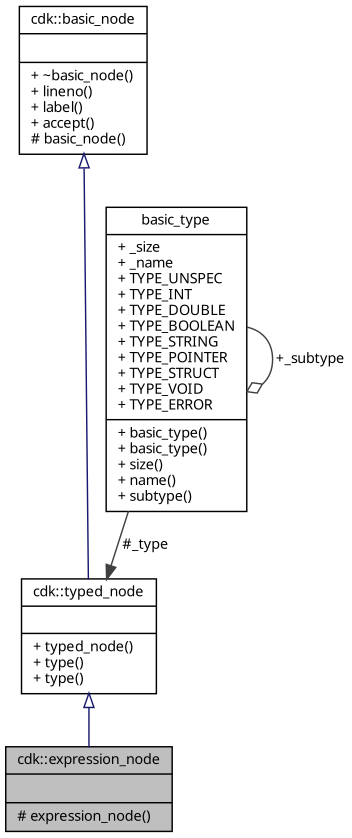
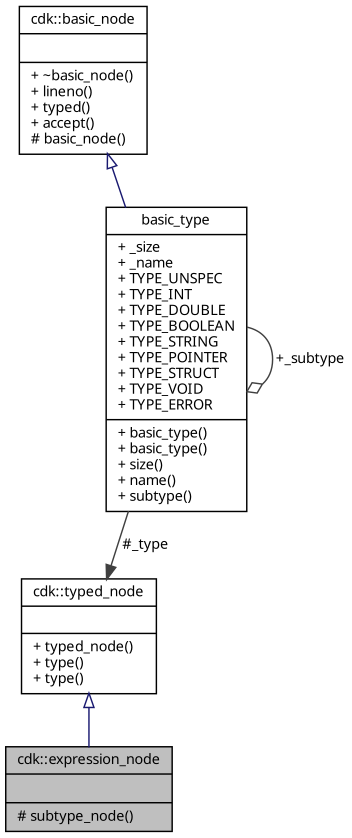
(57, 108) -> (61, 108)
(86, 374) -> (119, 188)
(85, 816) -> (76, 816)
